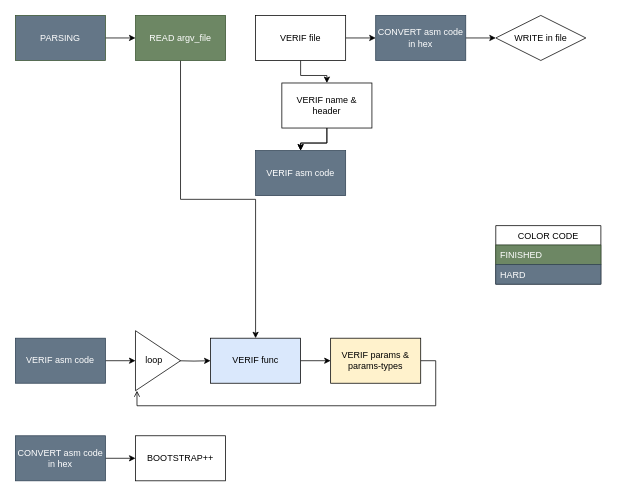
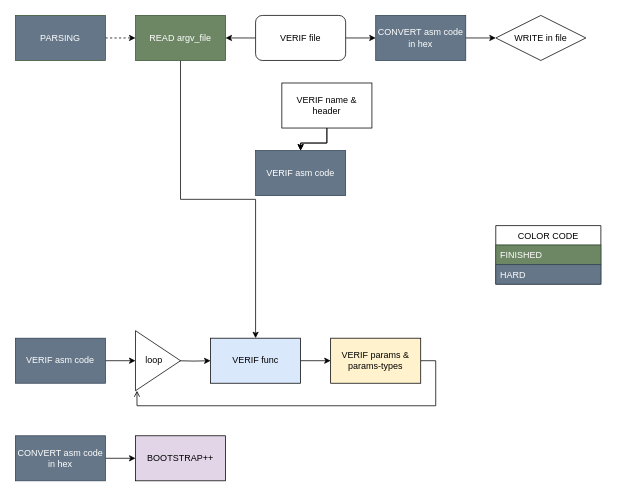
(117, 38) -> (117, 38)
(300, 38) -> (300, 38)
(306, 75) -> (232, 38)
(180, 458) -> (180, 458)
